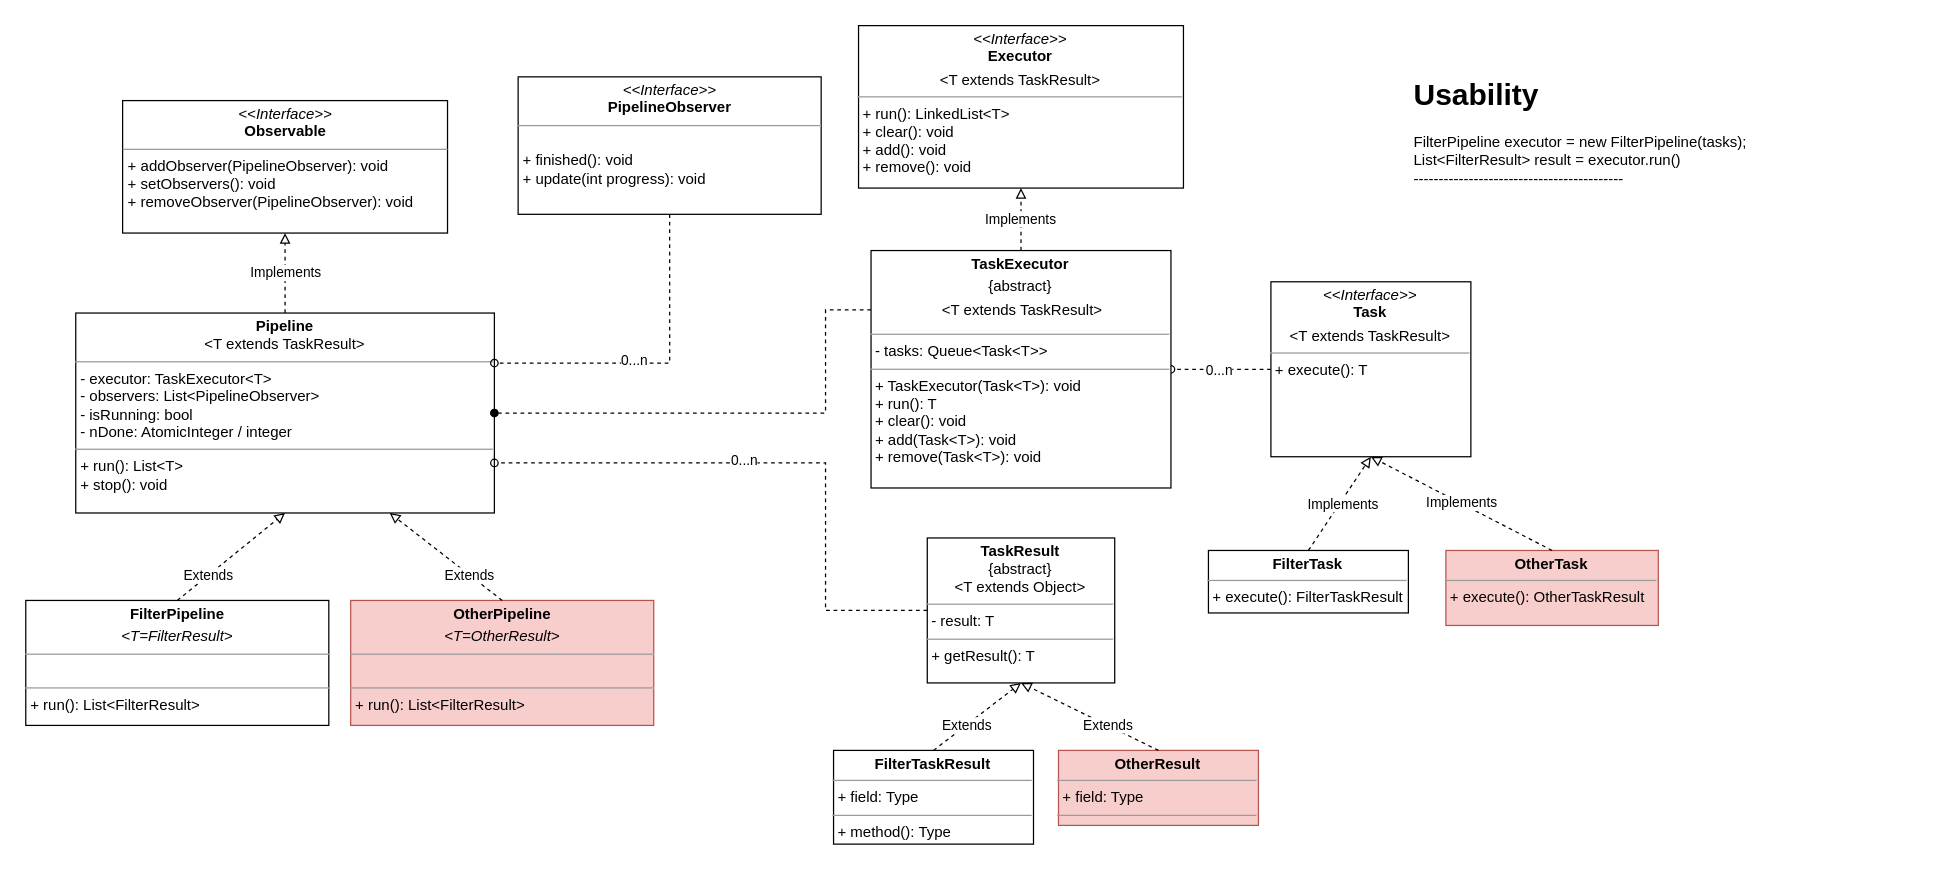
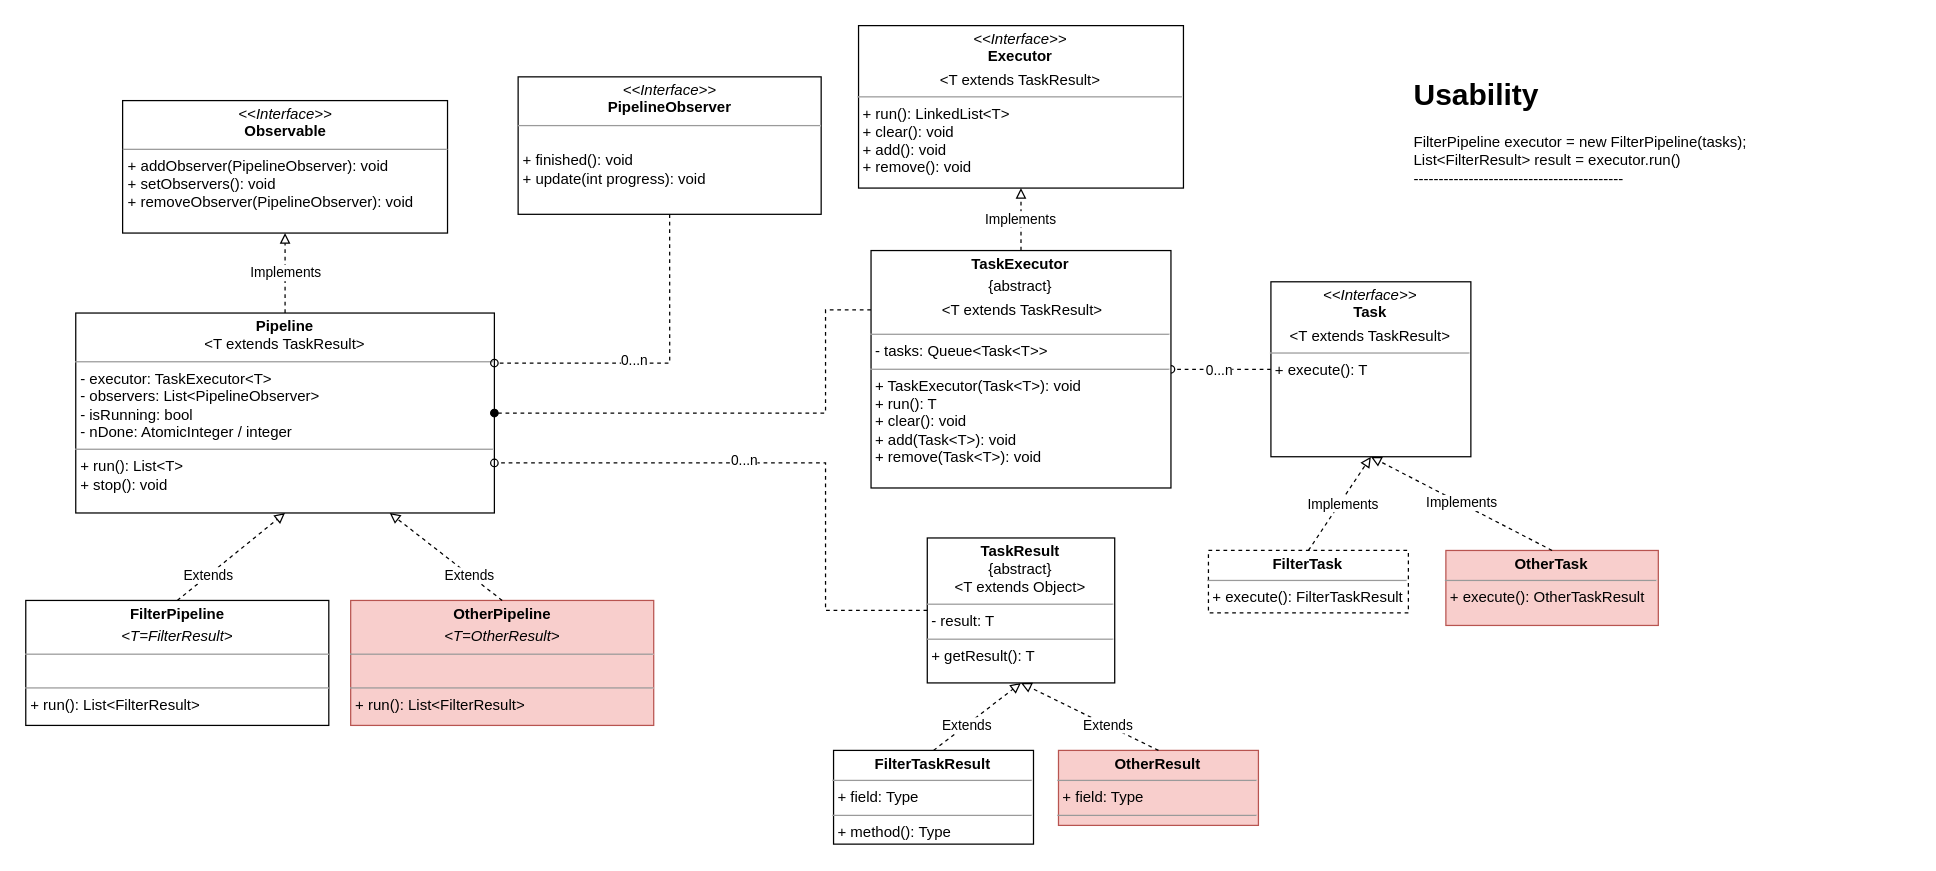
(1309, 582) -> (1309, 582)
